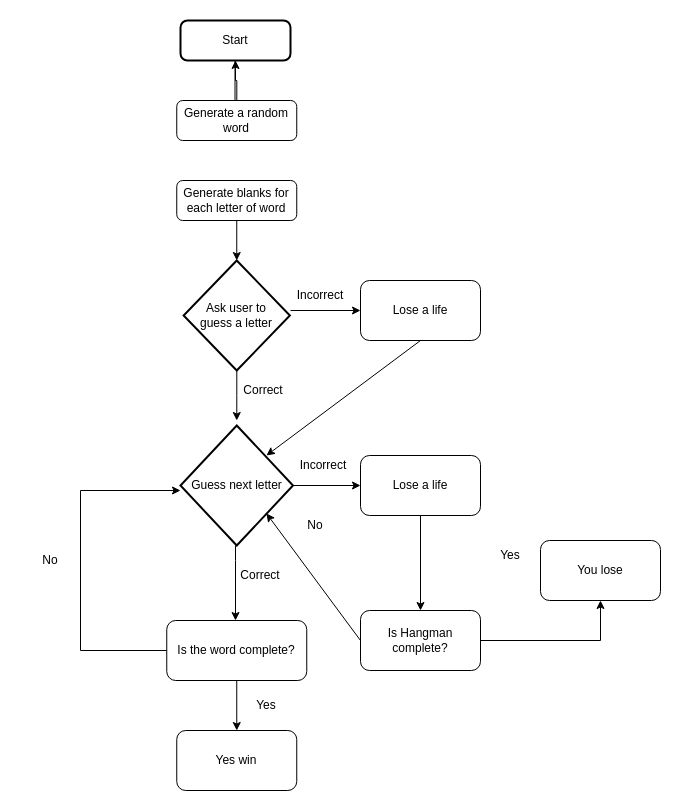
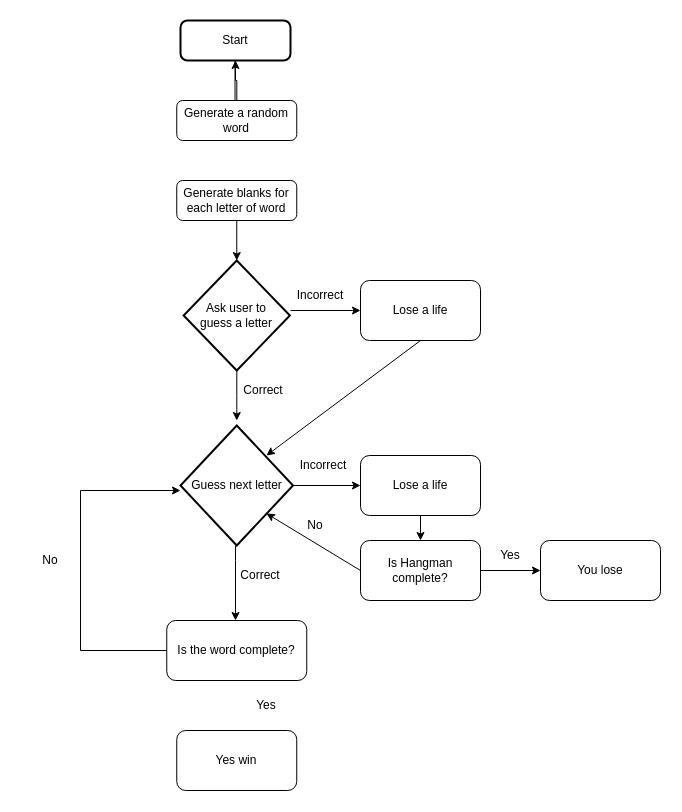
(421, 641) -> (421, 571)
(237, 702) -> none
